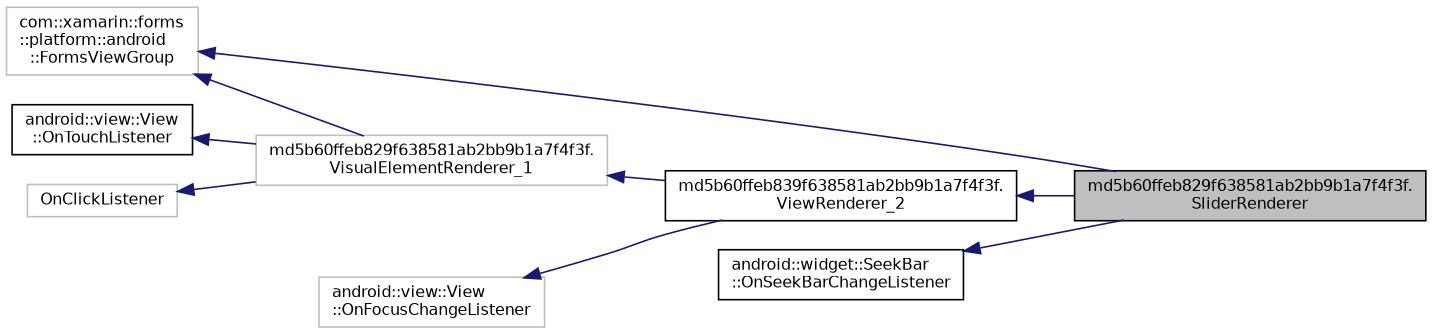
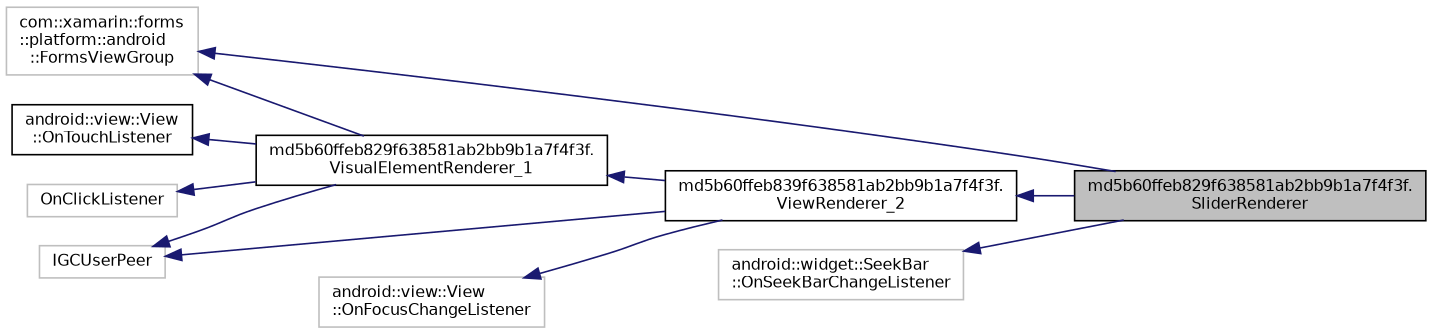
(432, 160) -> (432, 160)
none -> (102, 262)
(841, 275) -> (841, 275)
